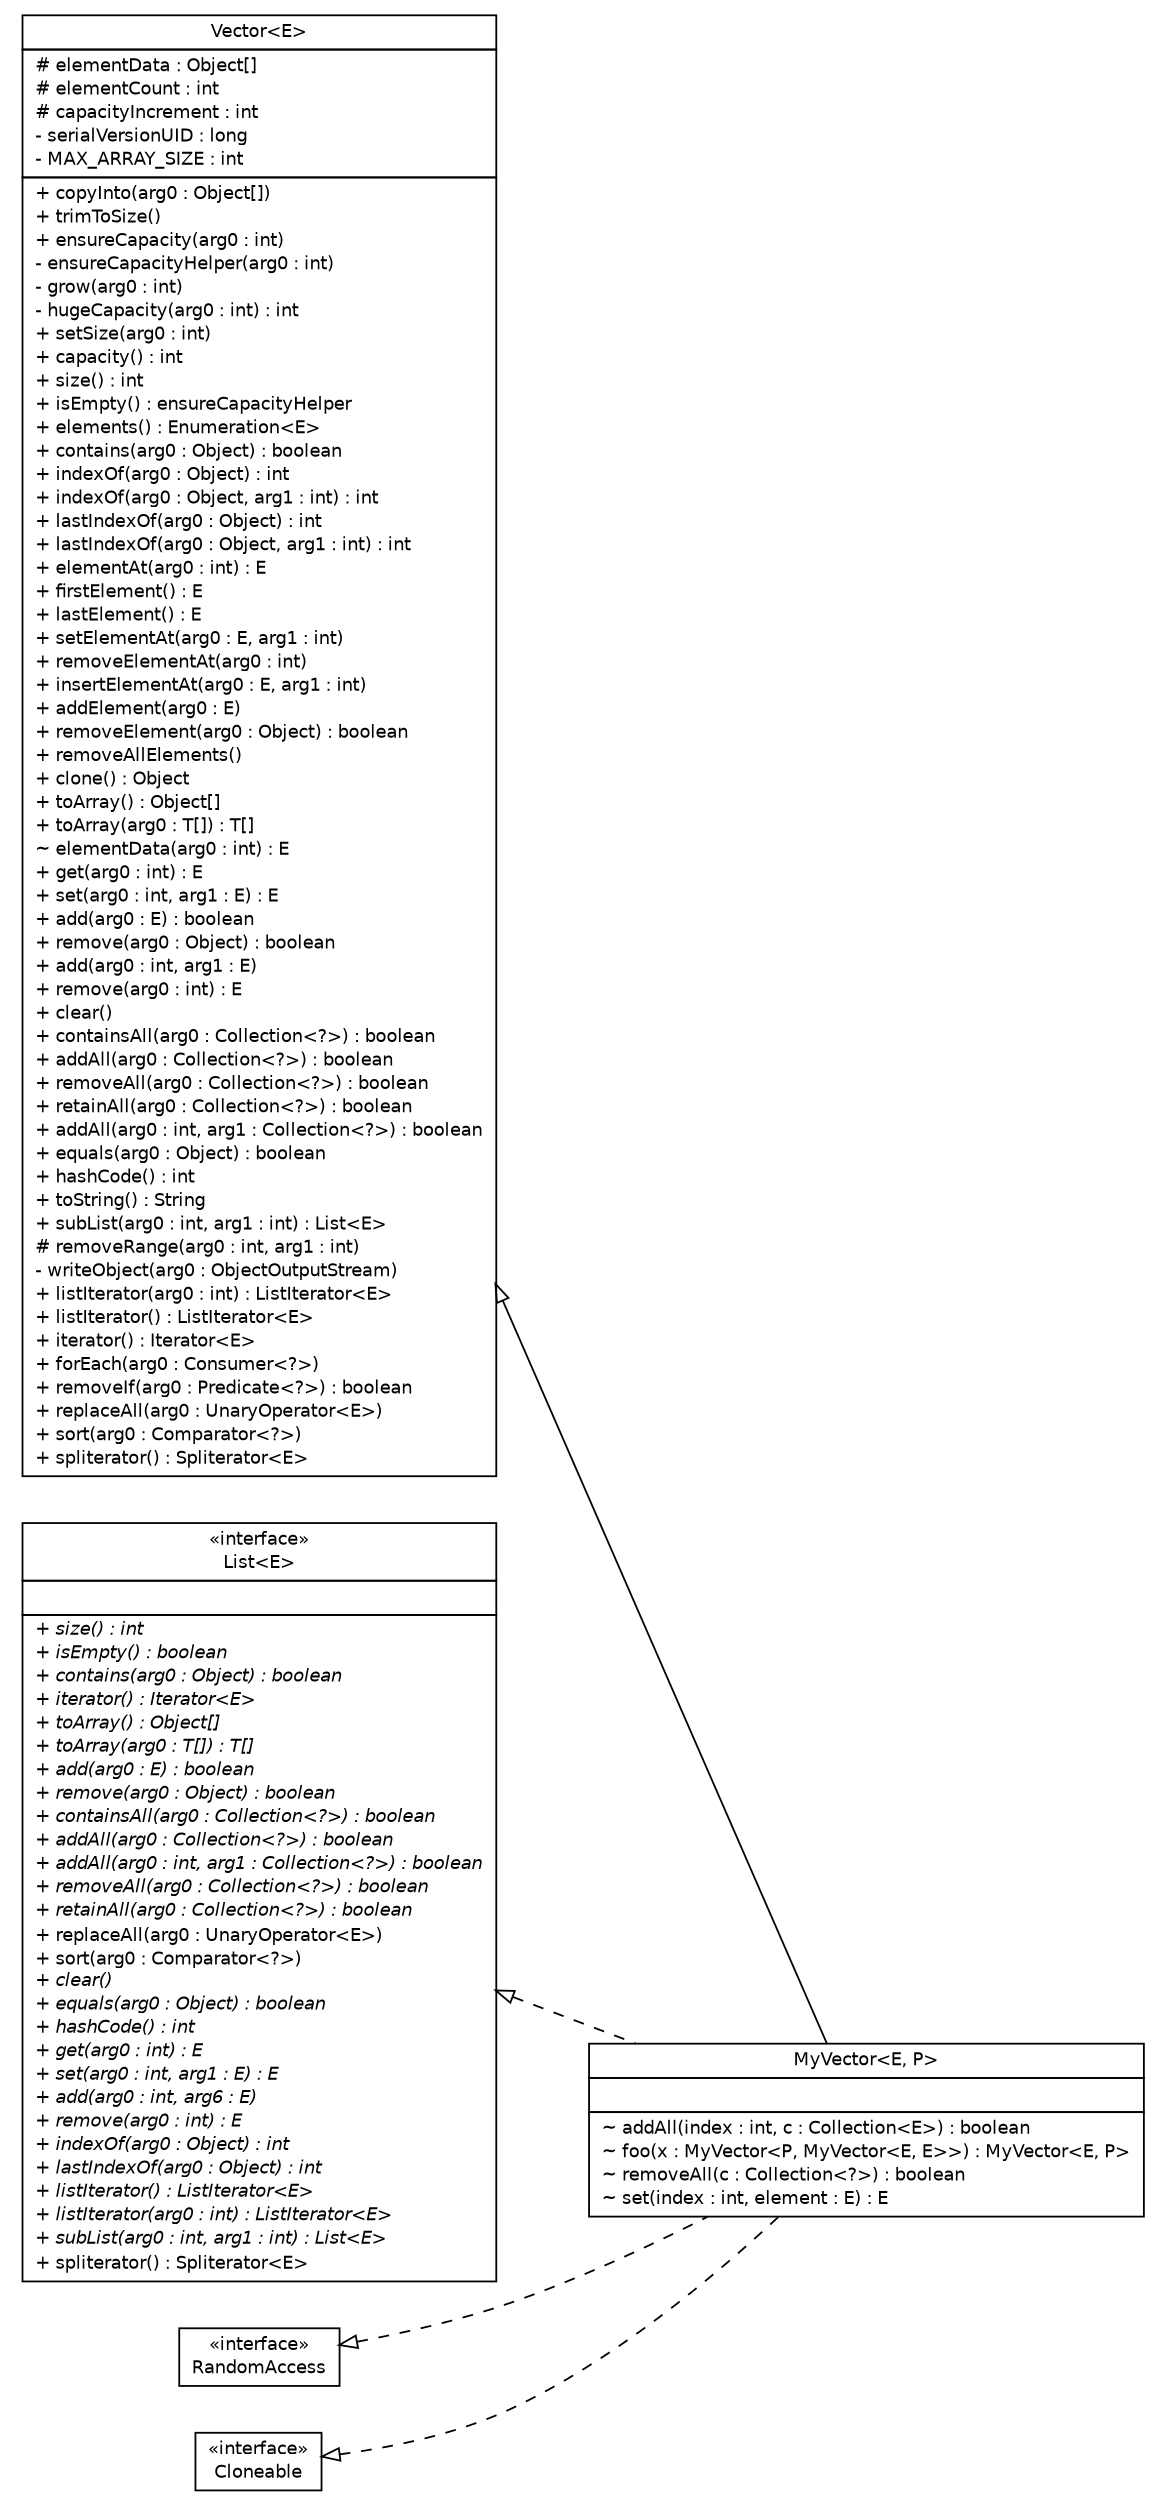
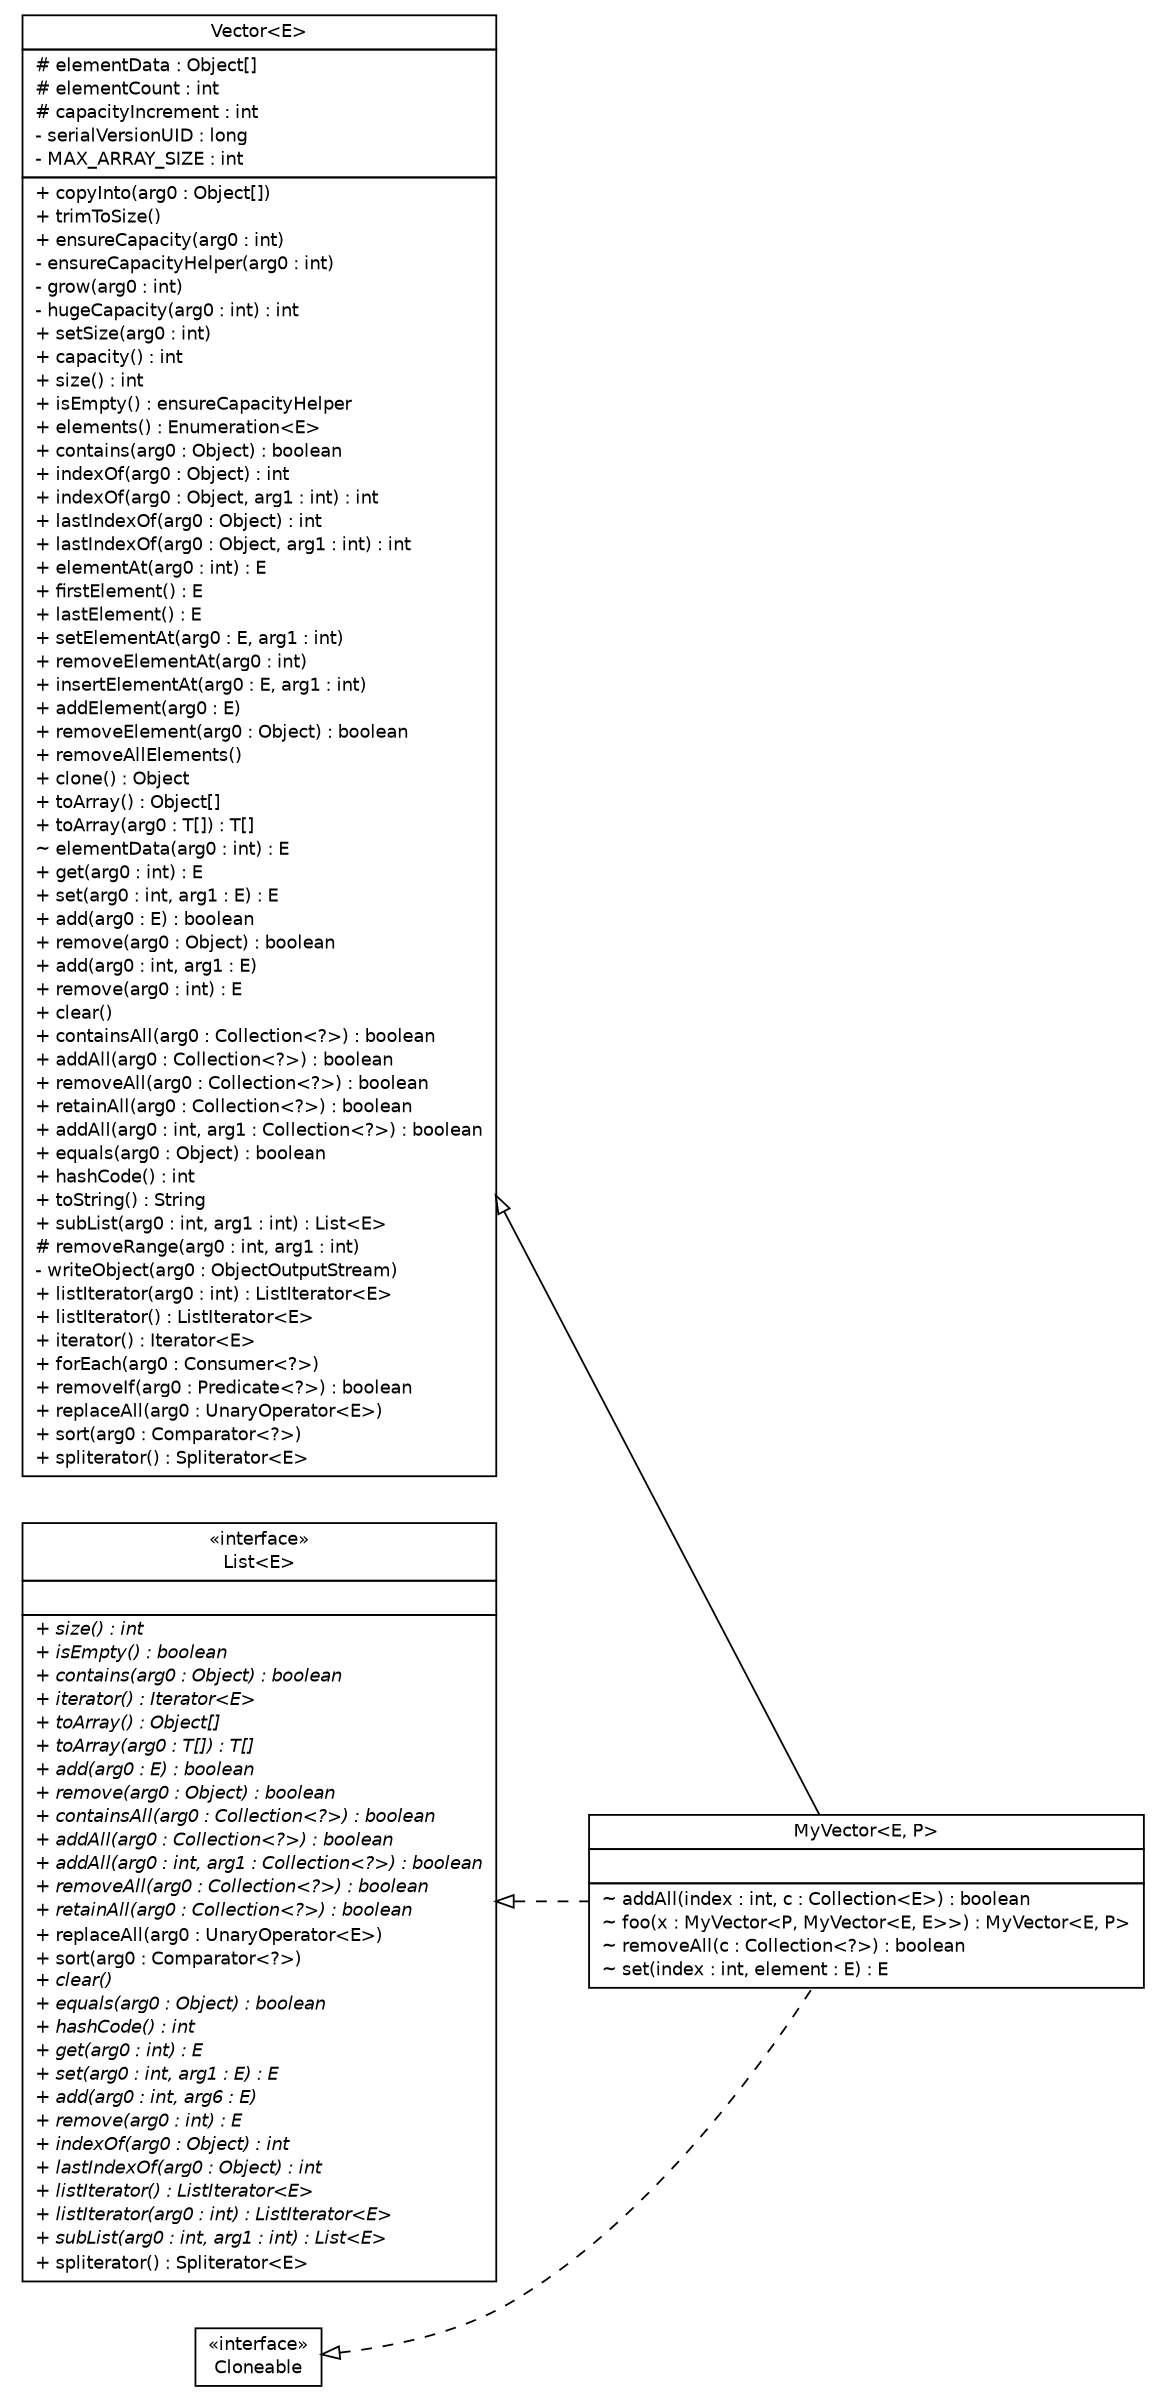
(258, 2357) -> none
